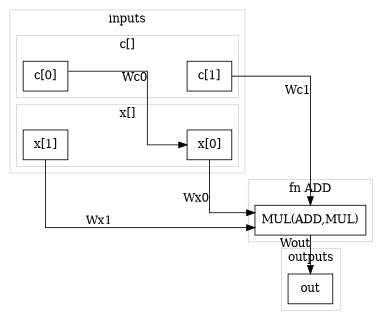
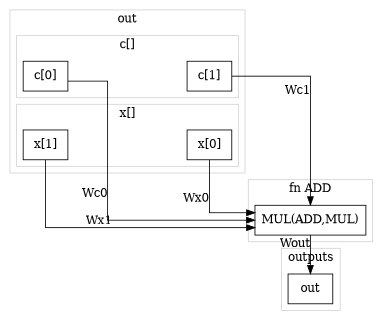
(127, 19) -> (127, 19)
(147, 84) -> (108, 200)
